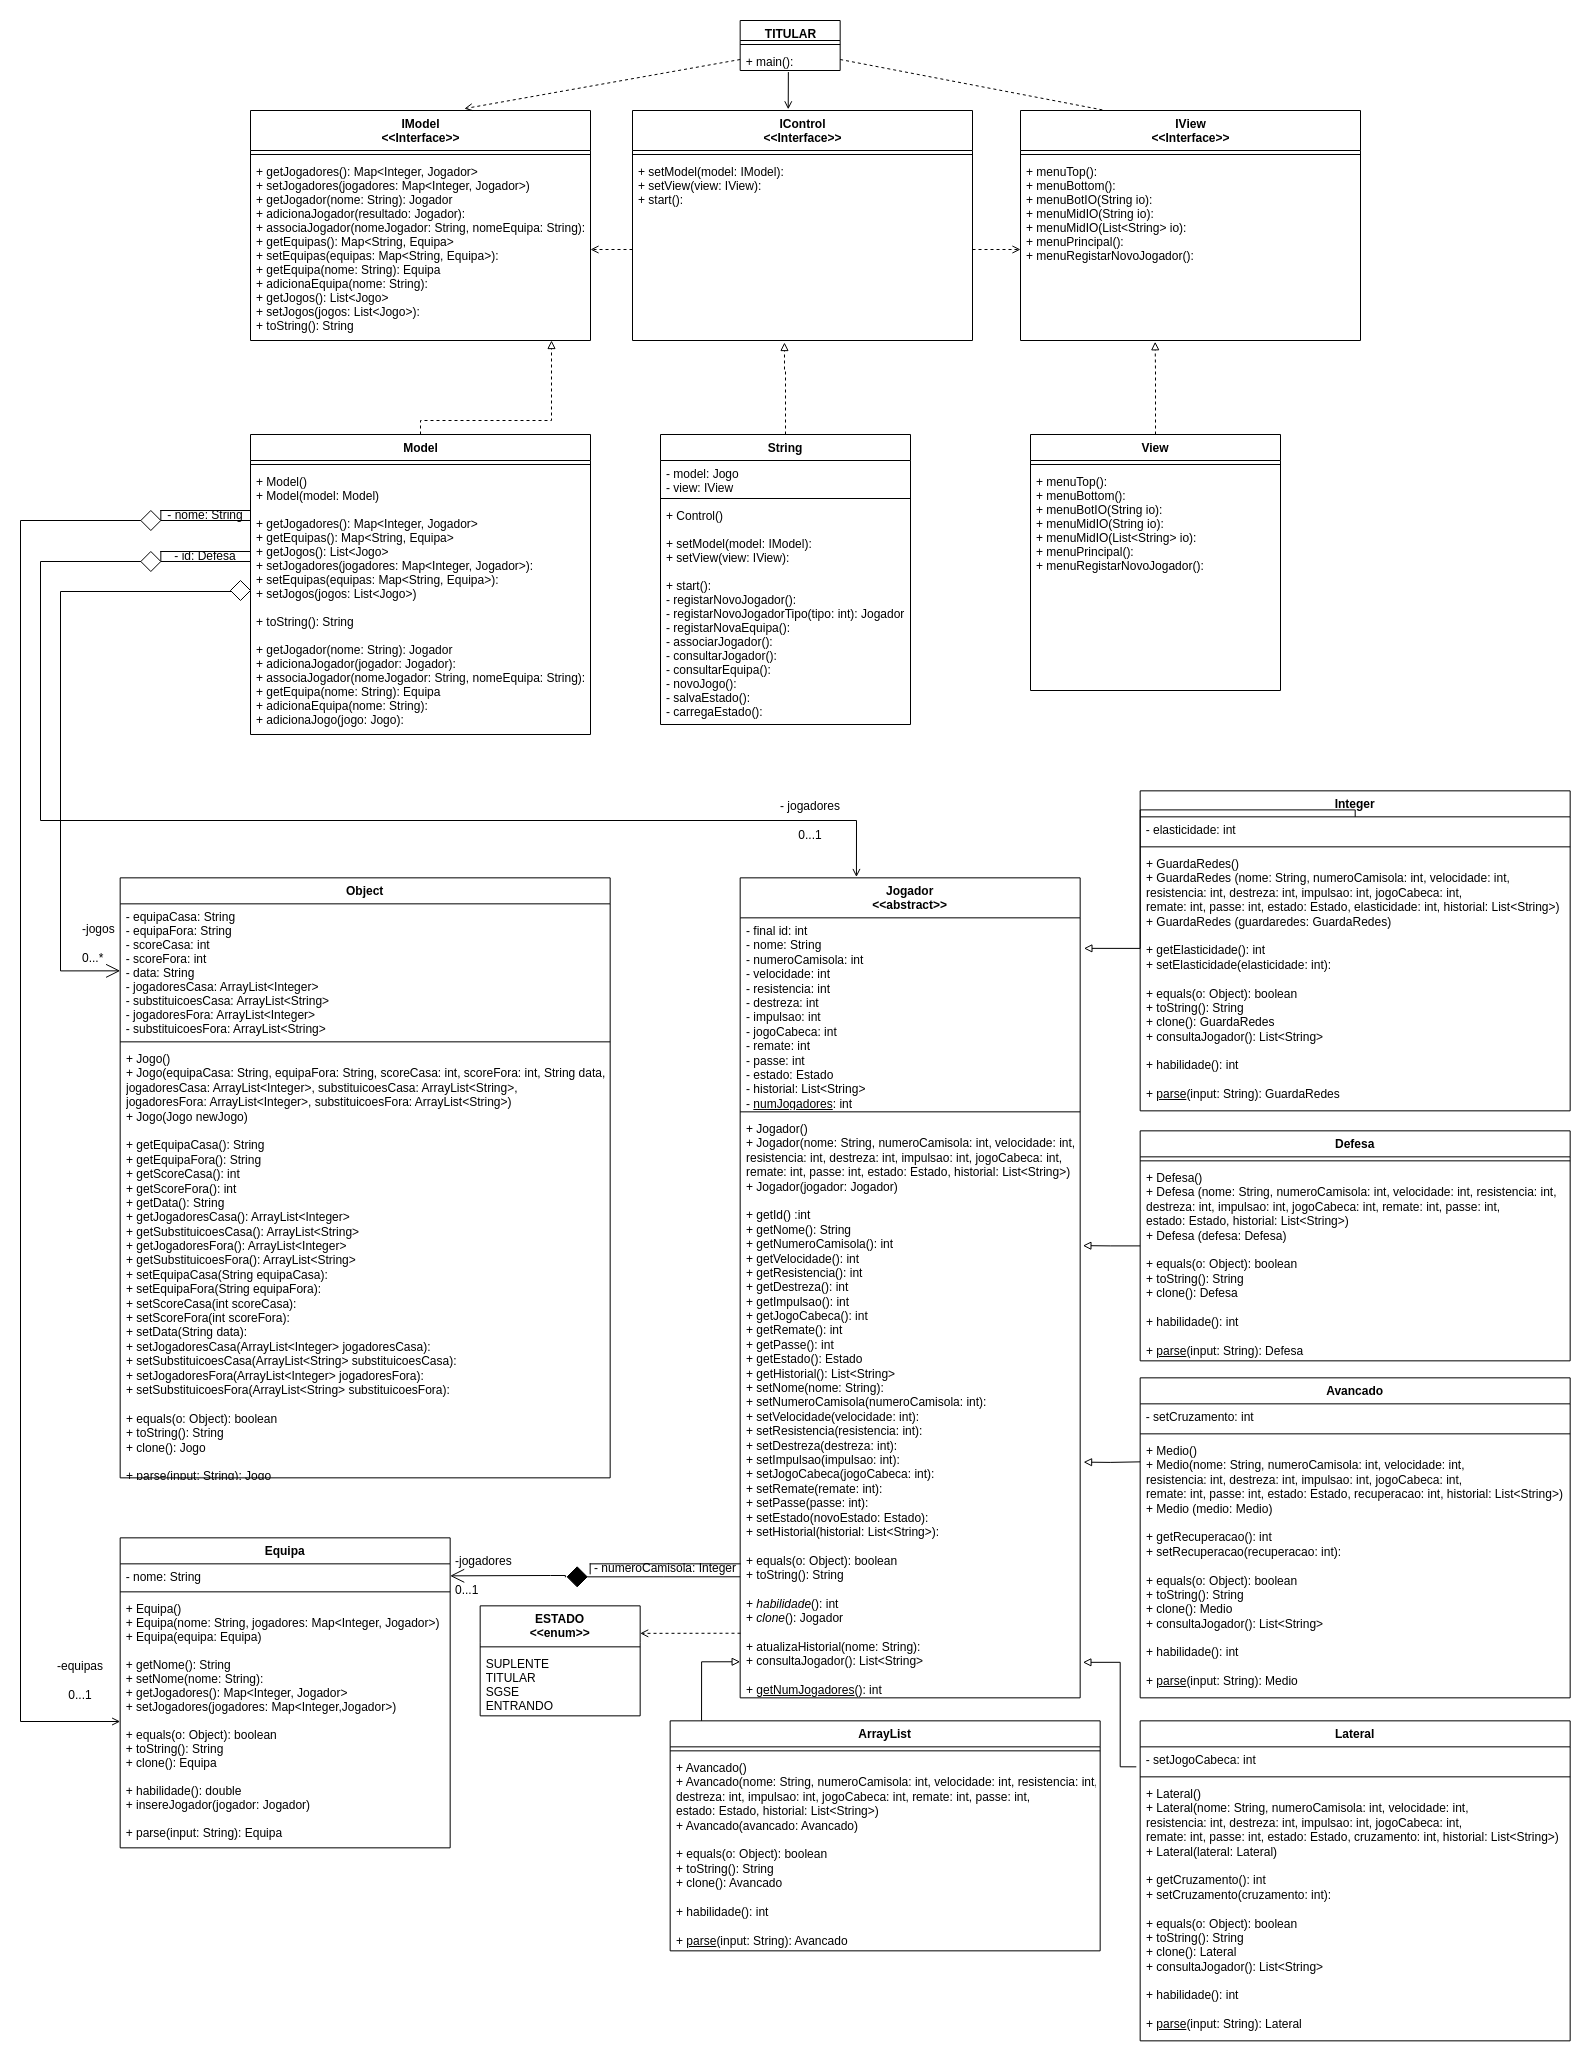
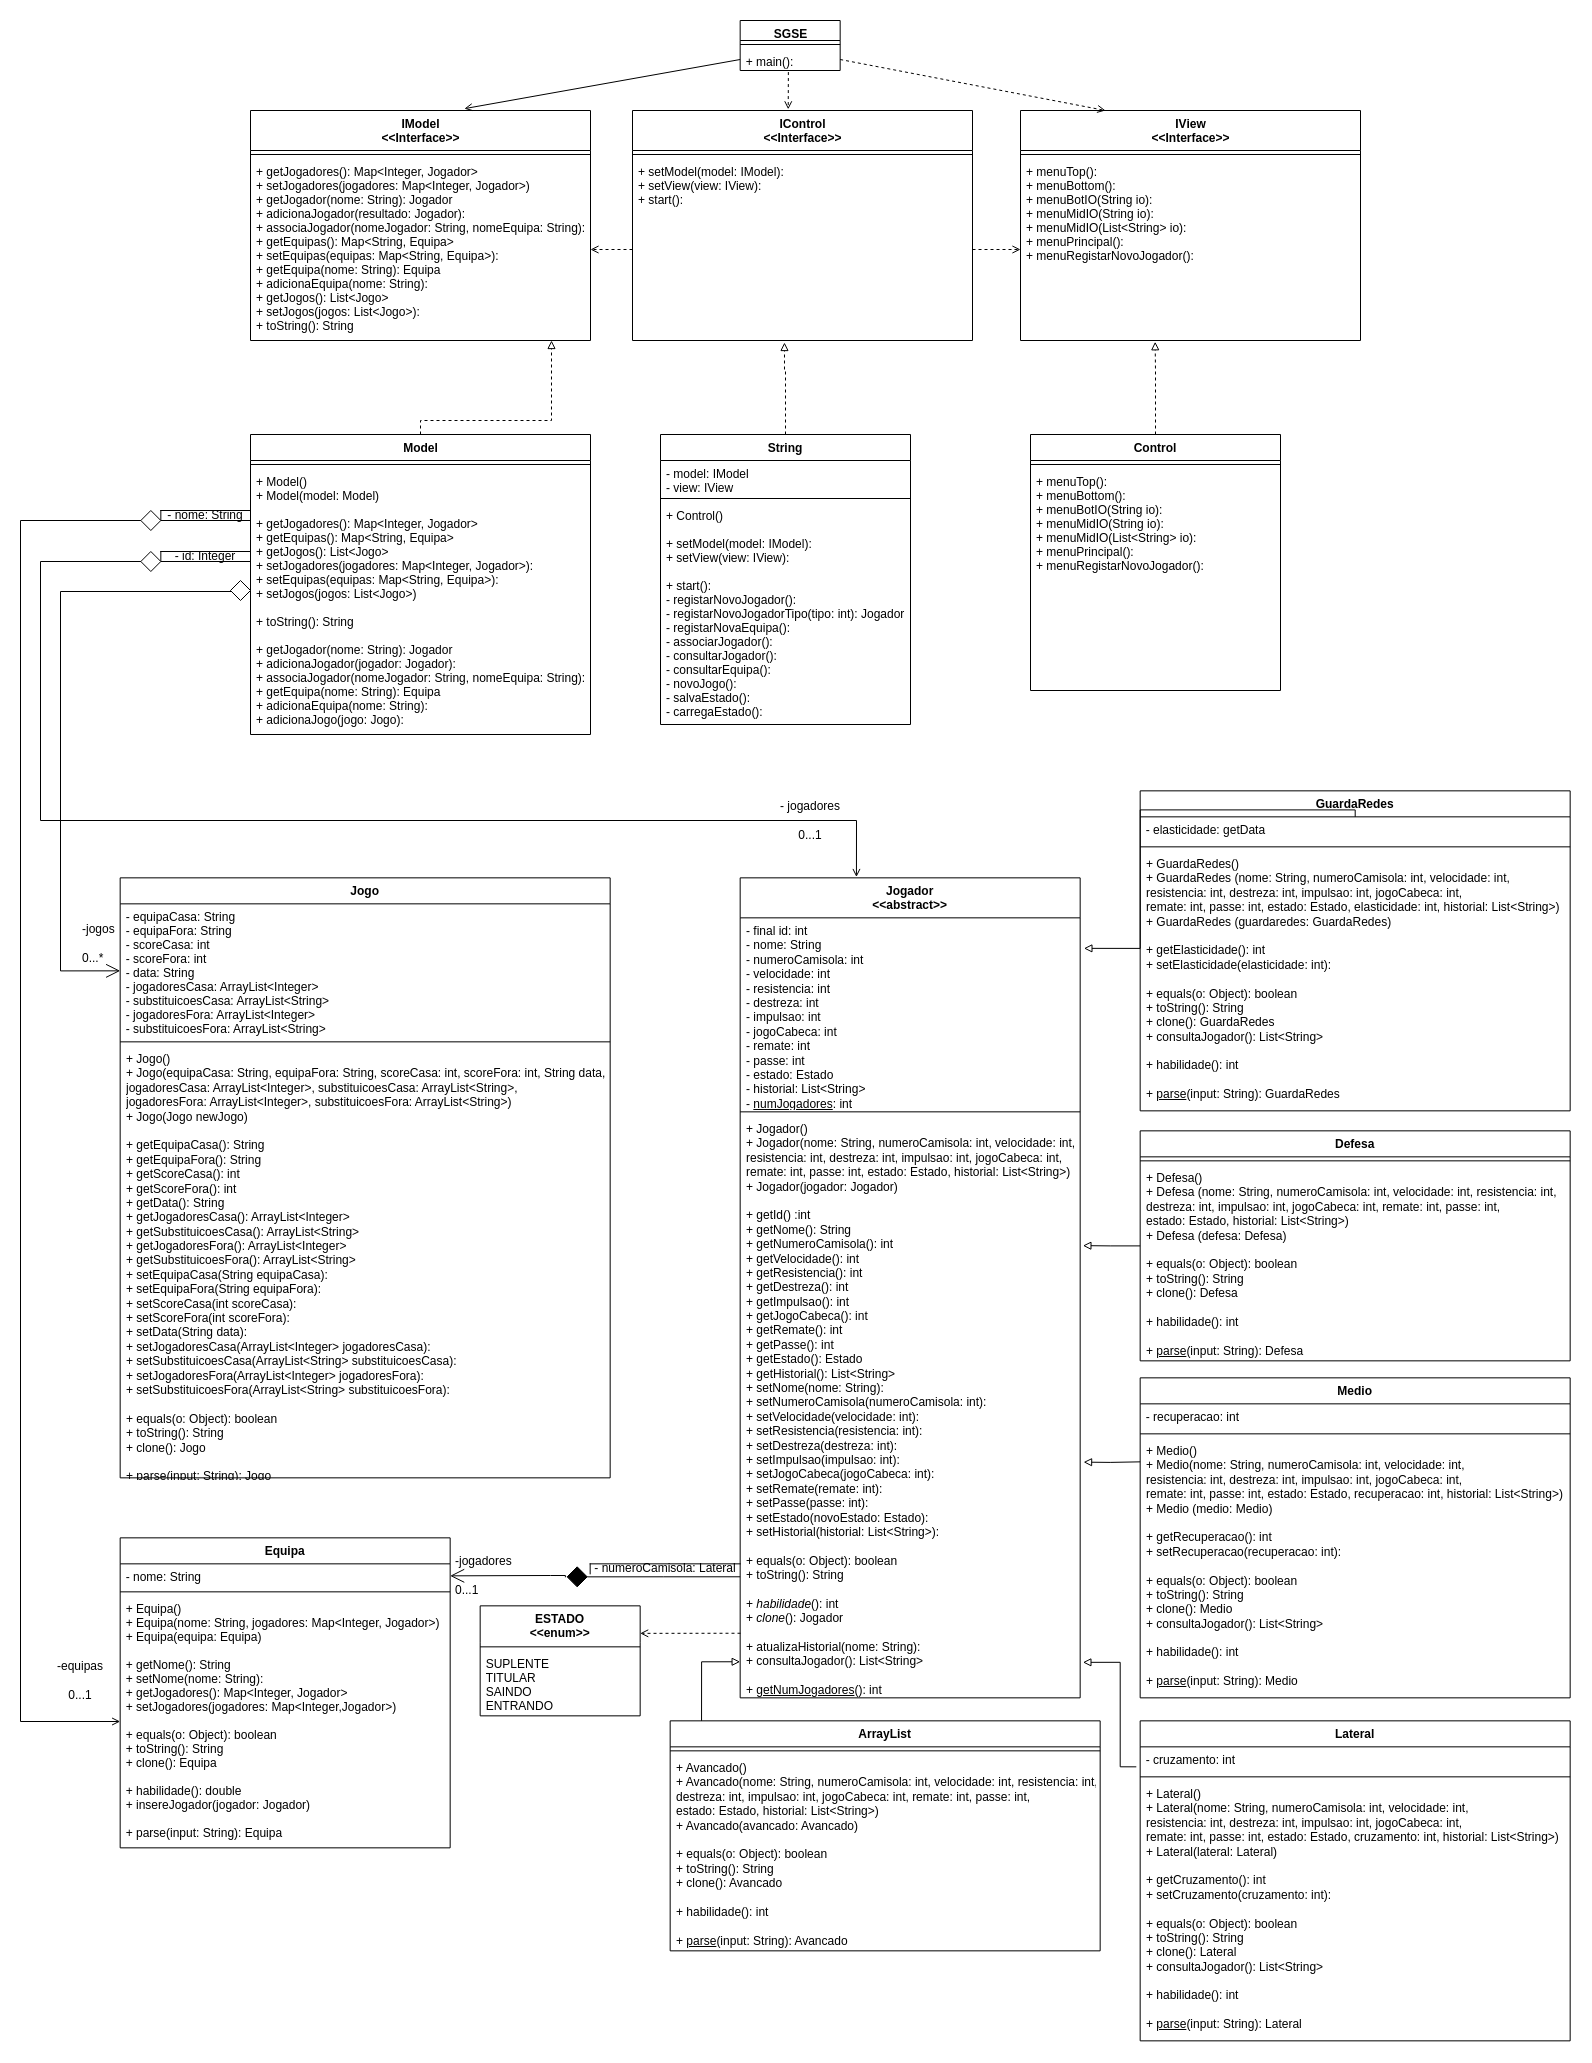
(791, 35) -> (791, 35)
(603, 84) -> (603, 84)
(788, 90) -> (788, 90)
(1100, 109) -> (1099, 109)
(1155, 448) -> (1155, 448)
(703, 474) -> (709, 474)
(206, 557) -> (206, 557)
(1355, 804) -> (1355, 804)
(1199, 830) -> (1214, 830)
(365, 891) -> (365, 891)
(1355, 1391) -> (1355, 1391)
(1207, 1417) -> (1200, 1417)
(666, 1569) -> (666, 1569)
(513, 1664) -> (513, 1664)
(1207, 1760) -> (1197, 1760)
